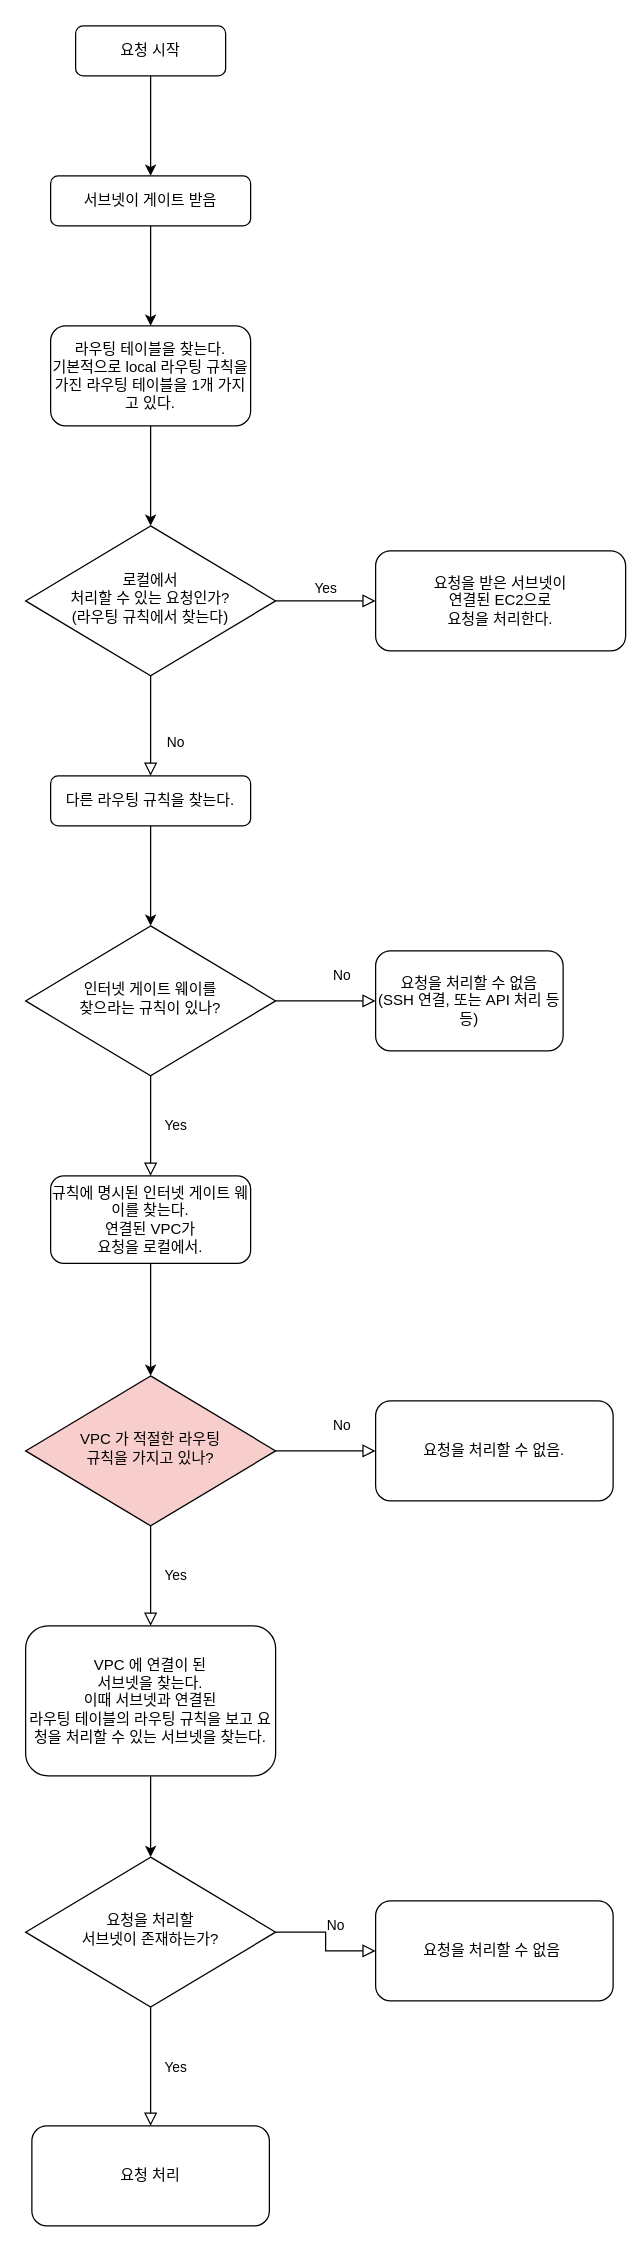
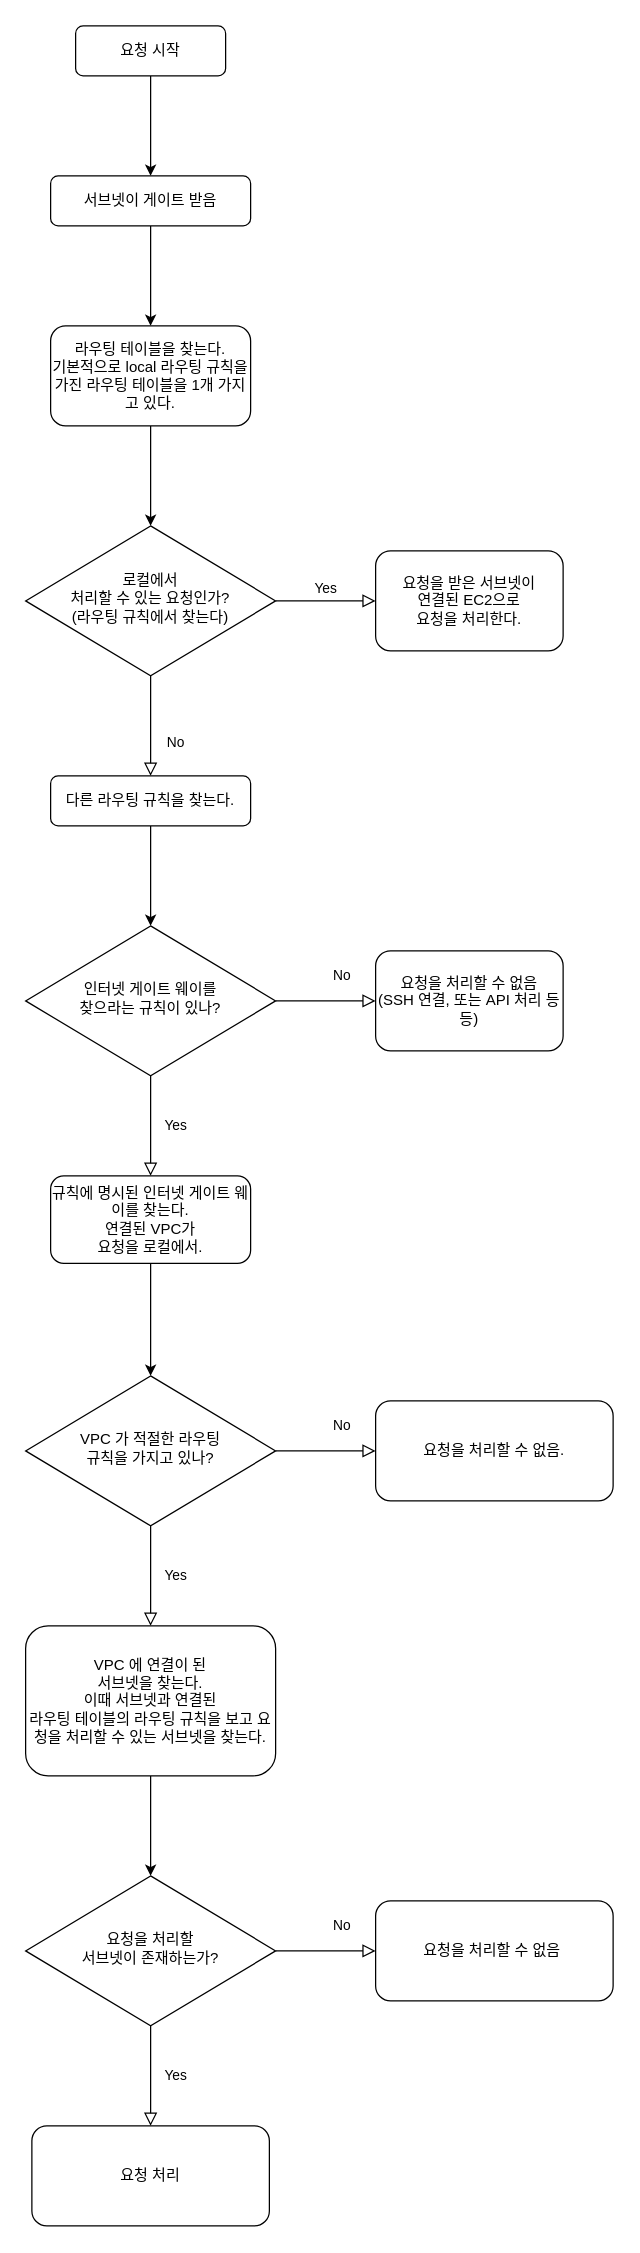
(501, 601) -> (469, 601)
(151, 1451) -> (151, 1451)
(151, 1932) -> (151, 1951)
